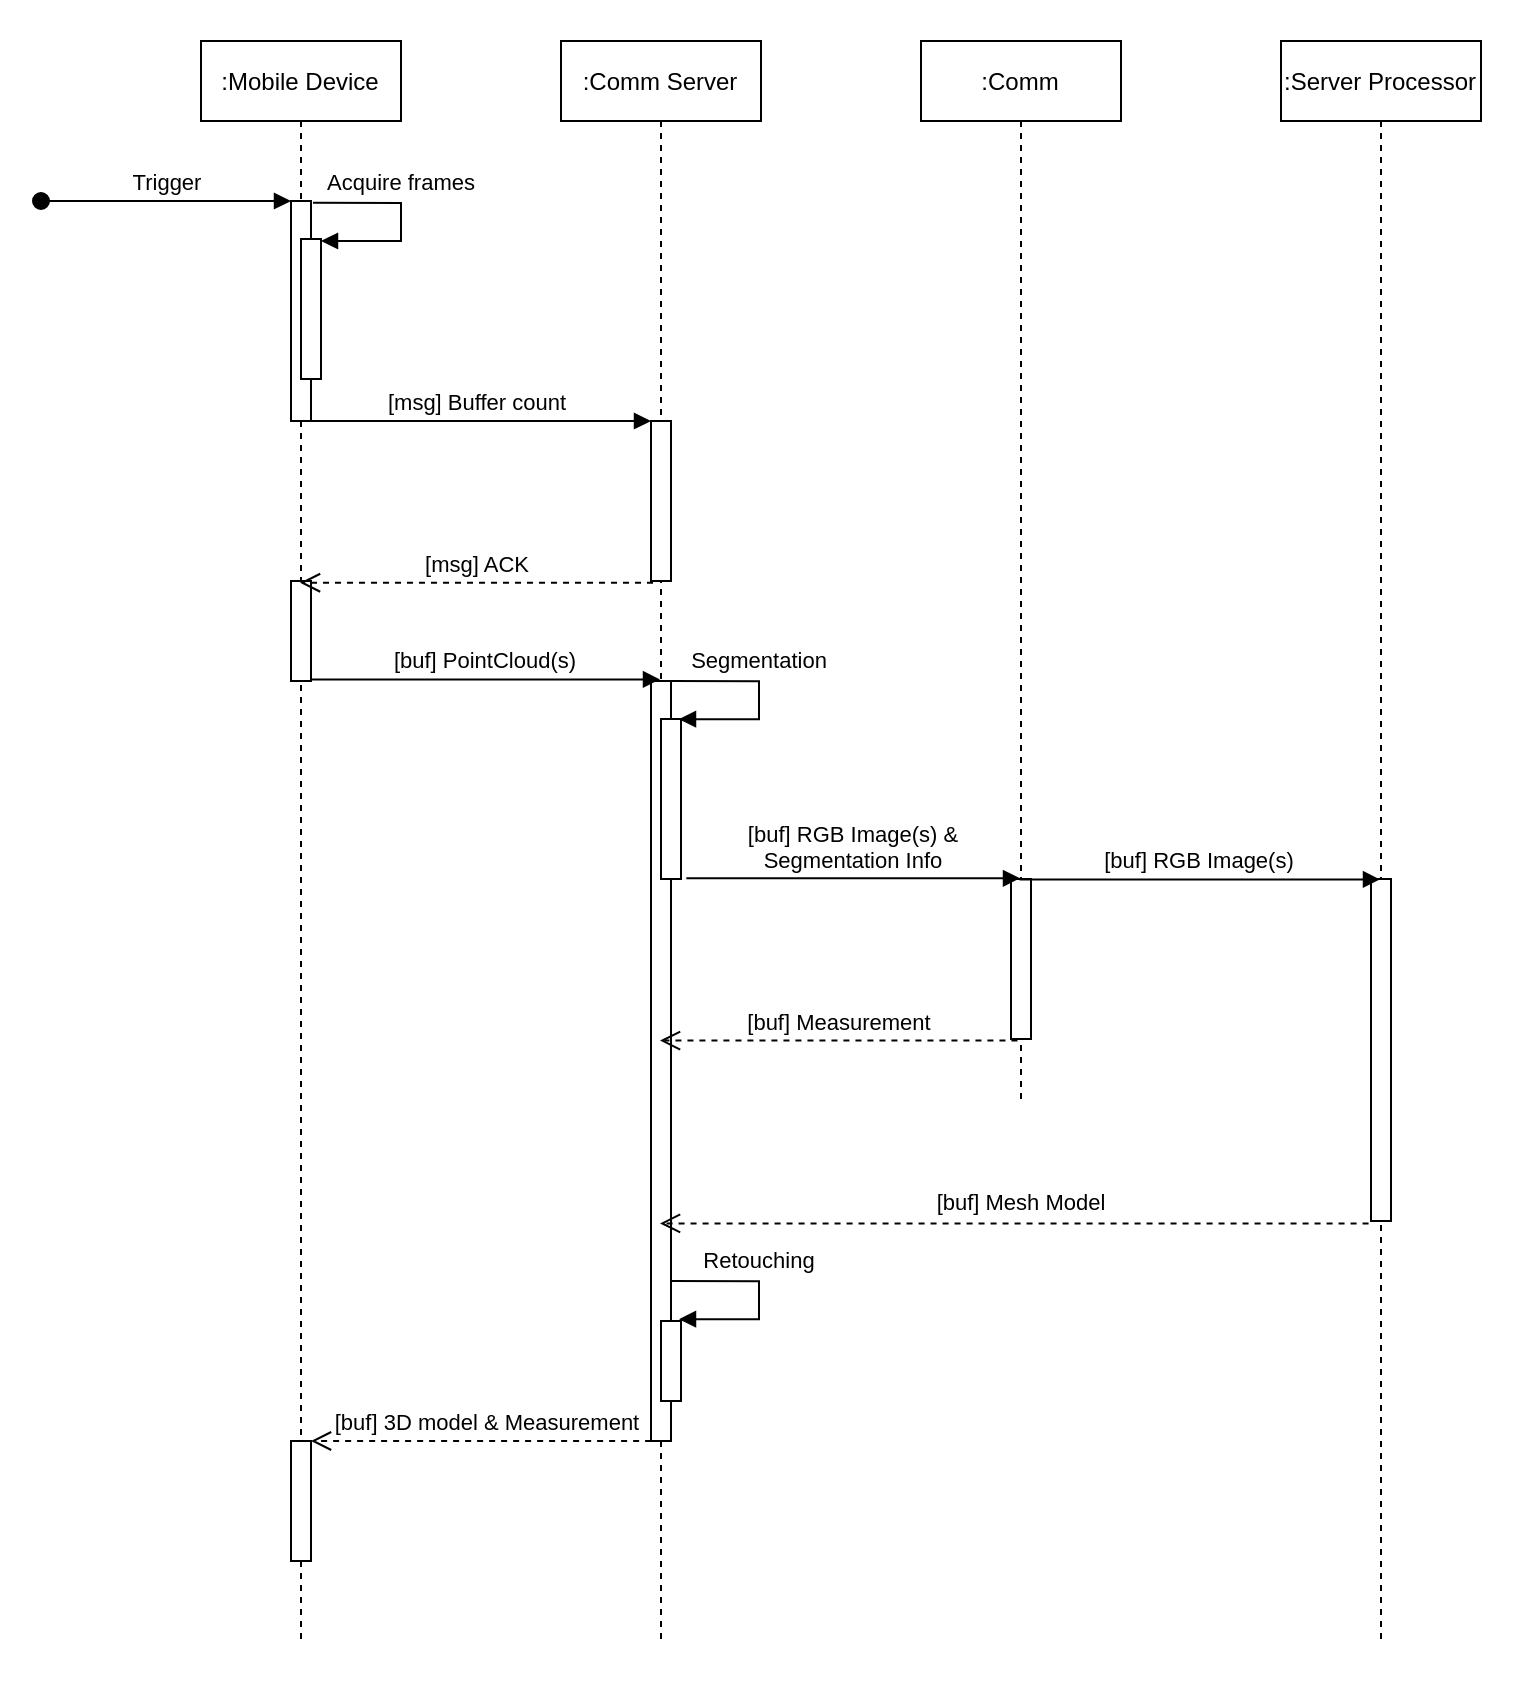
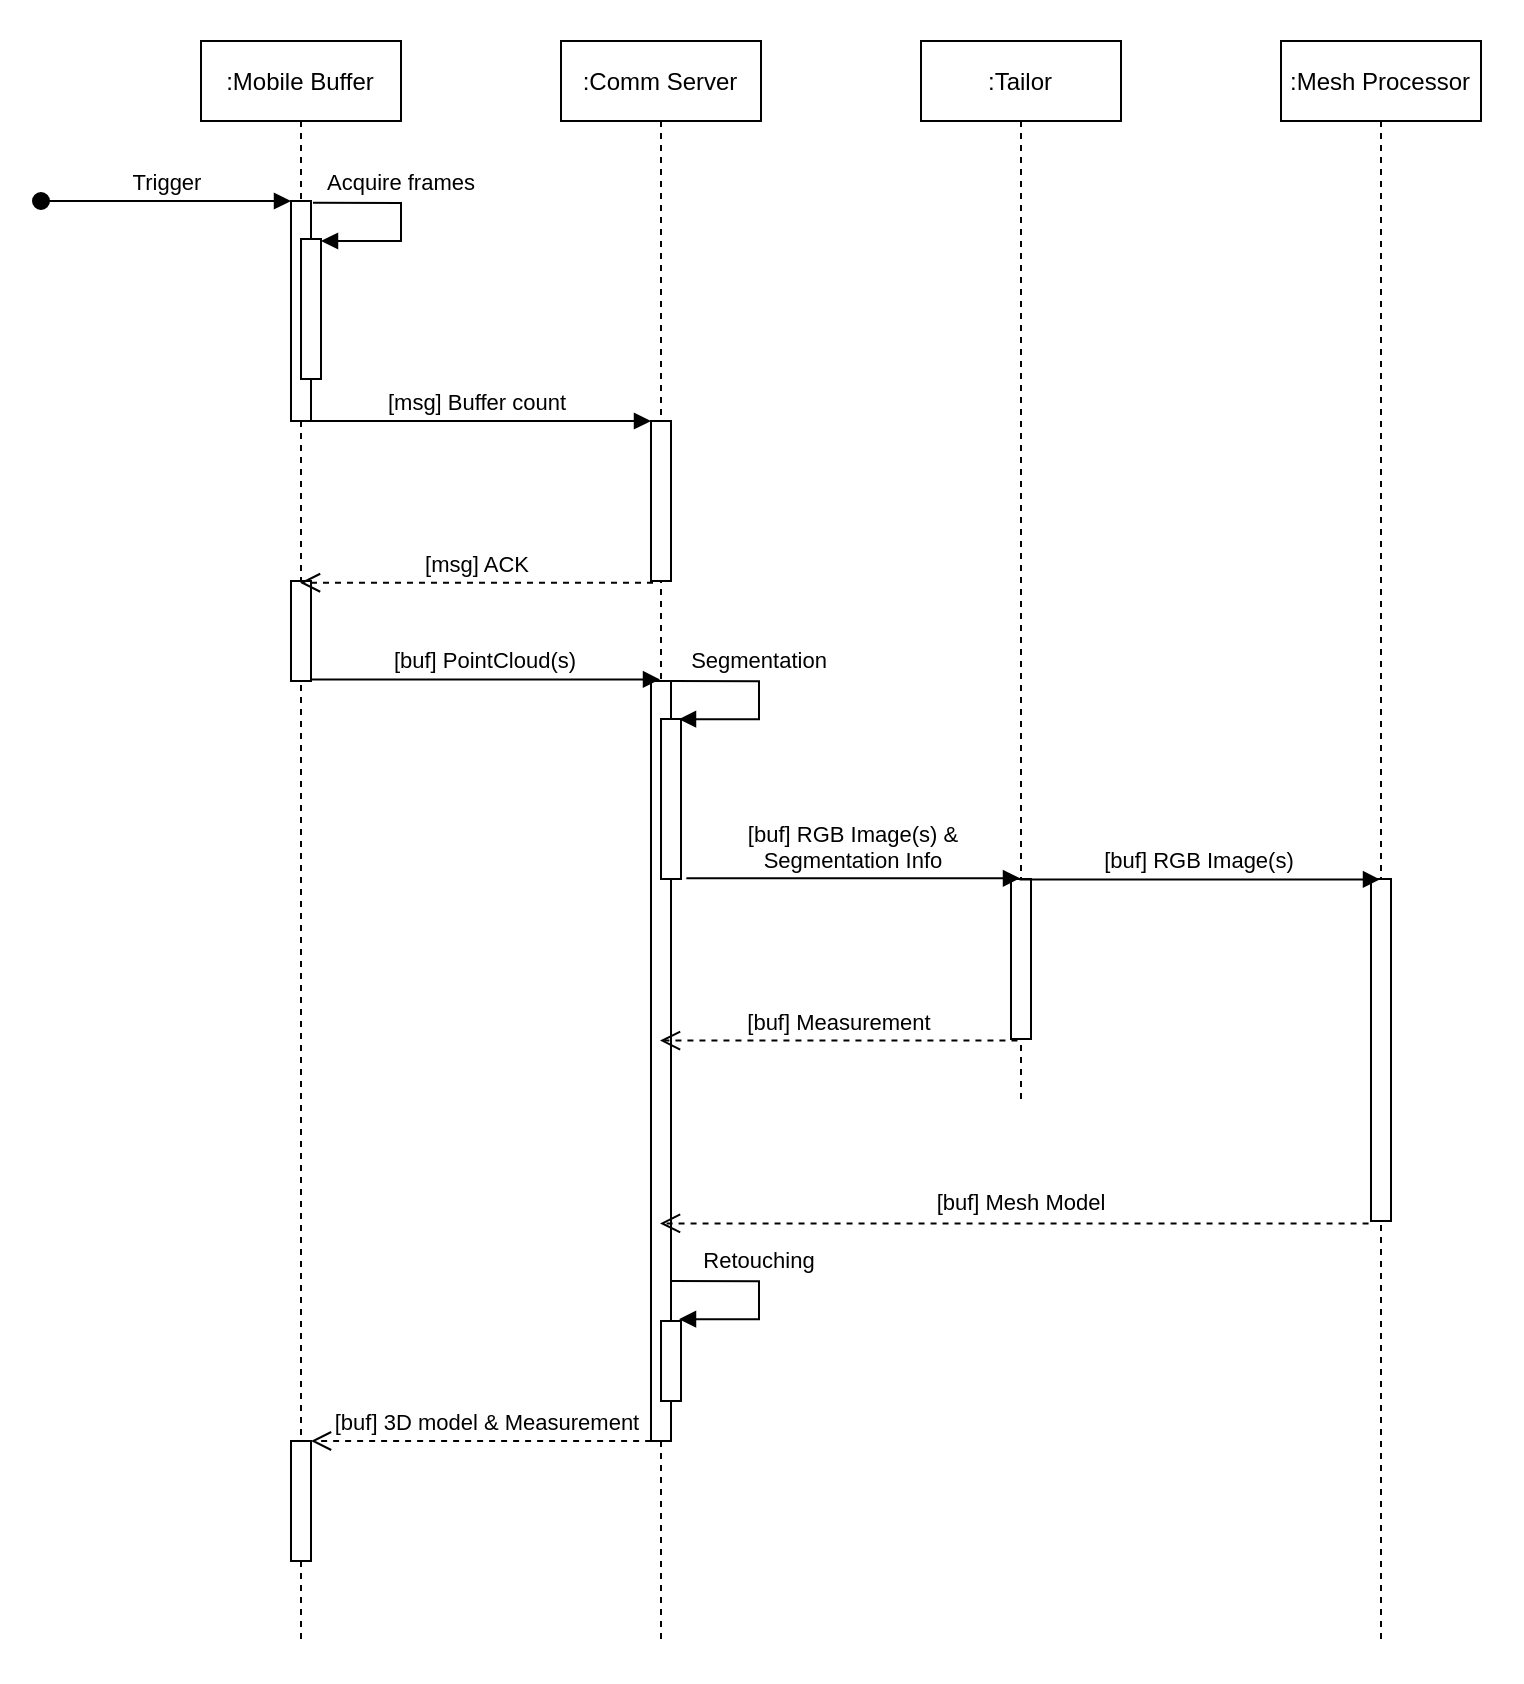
(300, 82) -> (300, 82)
(1020, 82) -> (1020, 82)
(1380, 82) -> (1380, 82)
